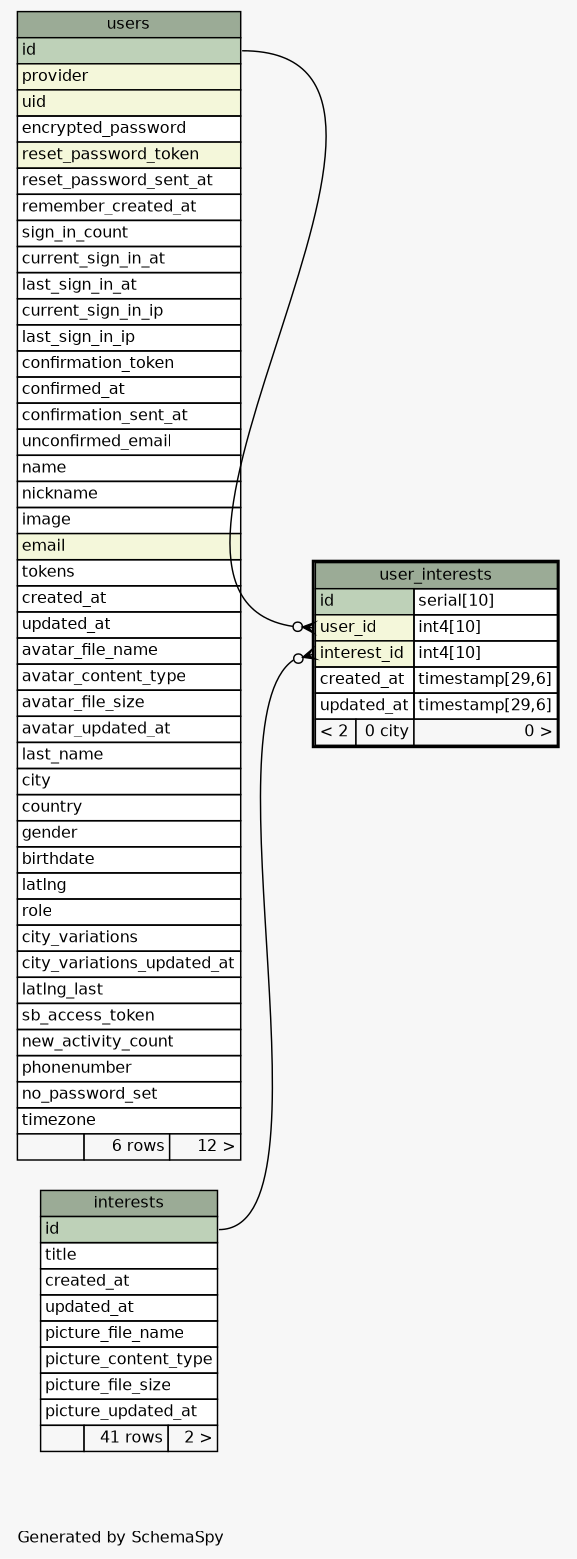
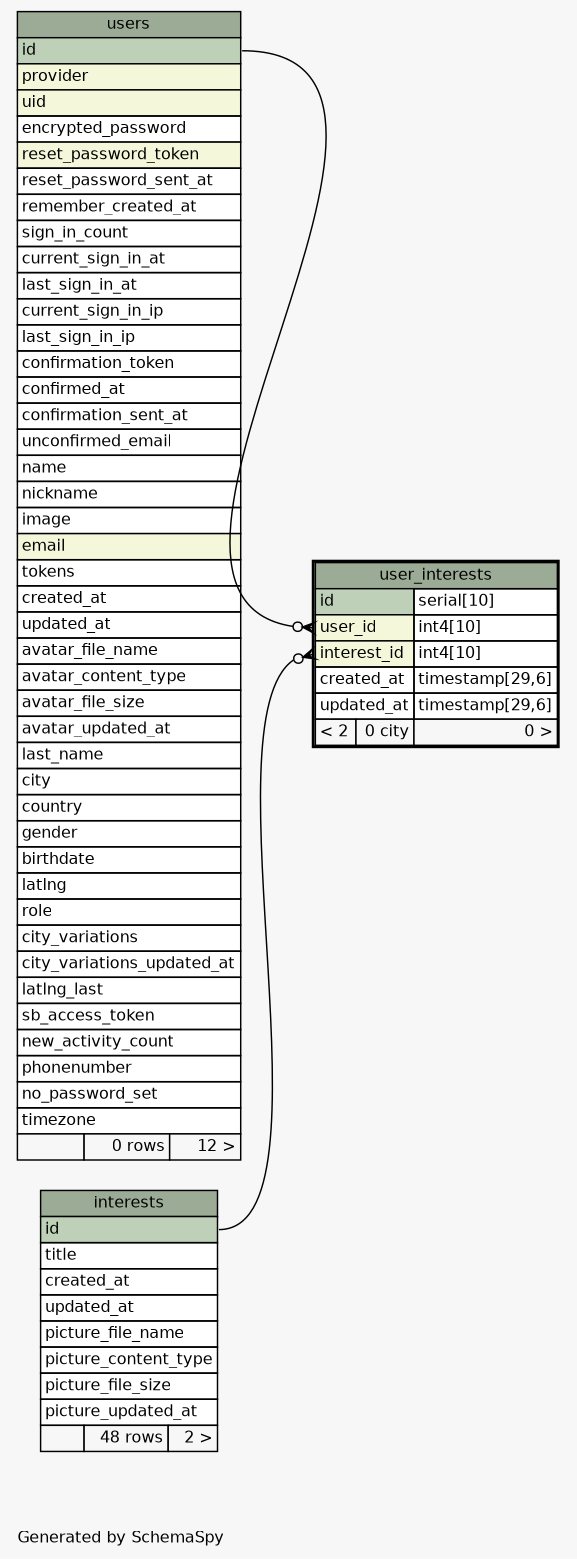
(138, 1146) -> (138, 1146)
(132, 1438) -> (132, 1438)
